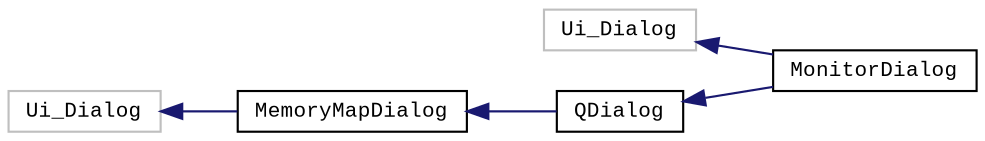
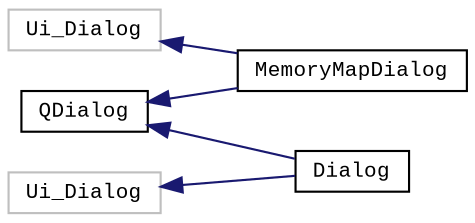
(875, 71) -> (352, 171)
(523, 111) -> (204, 93)
